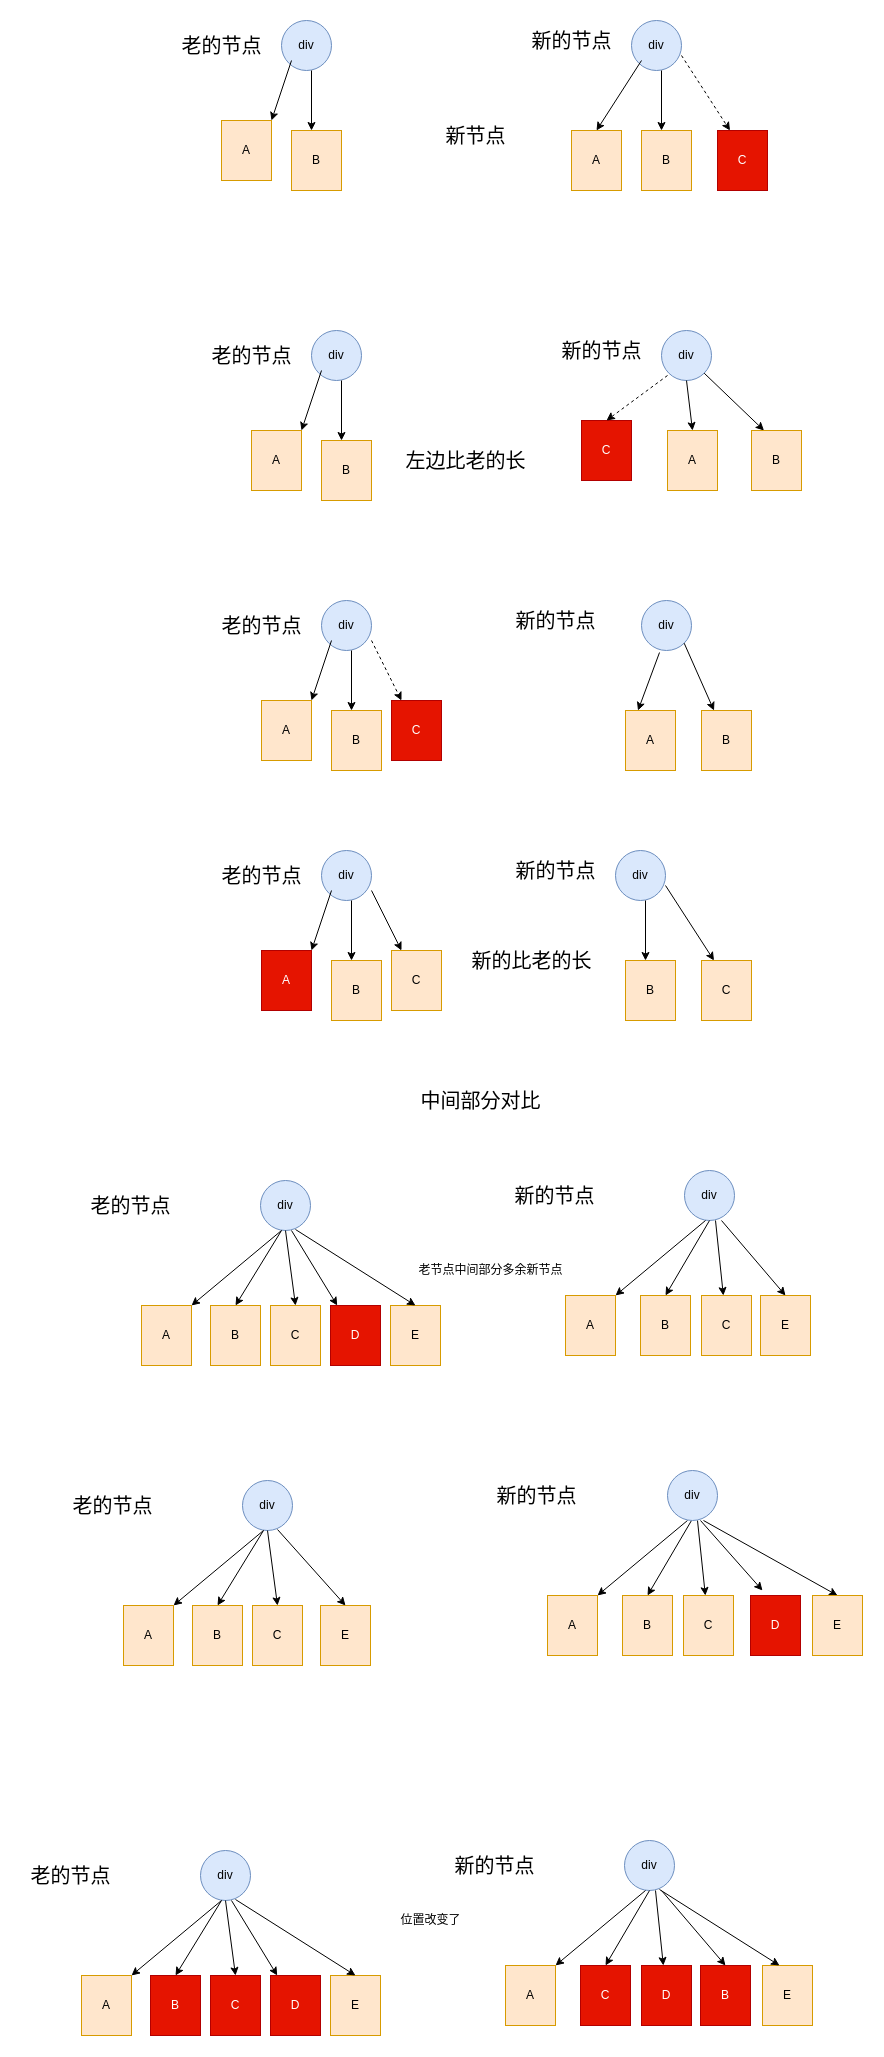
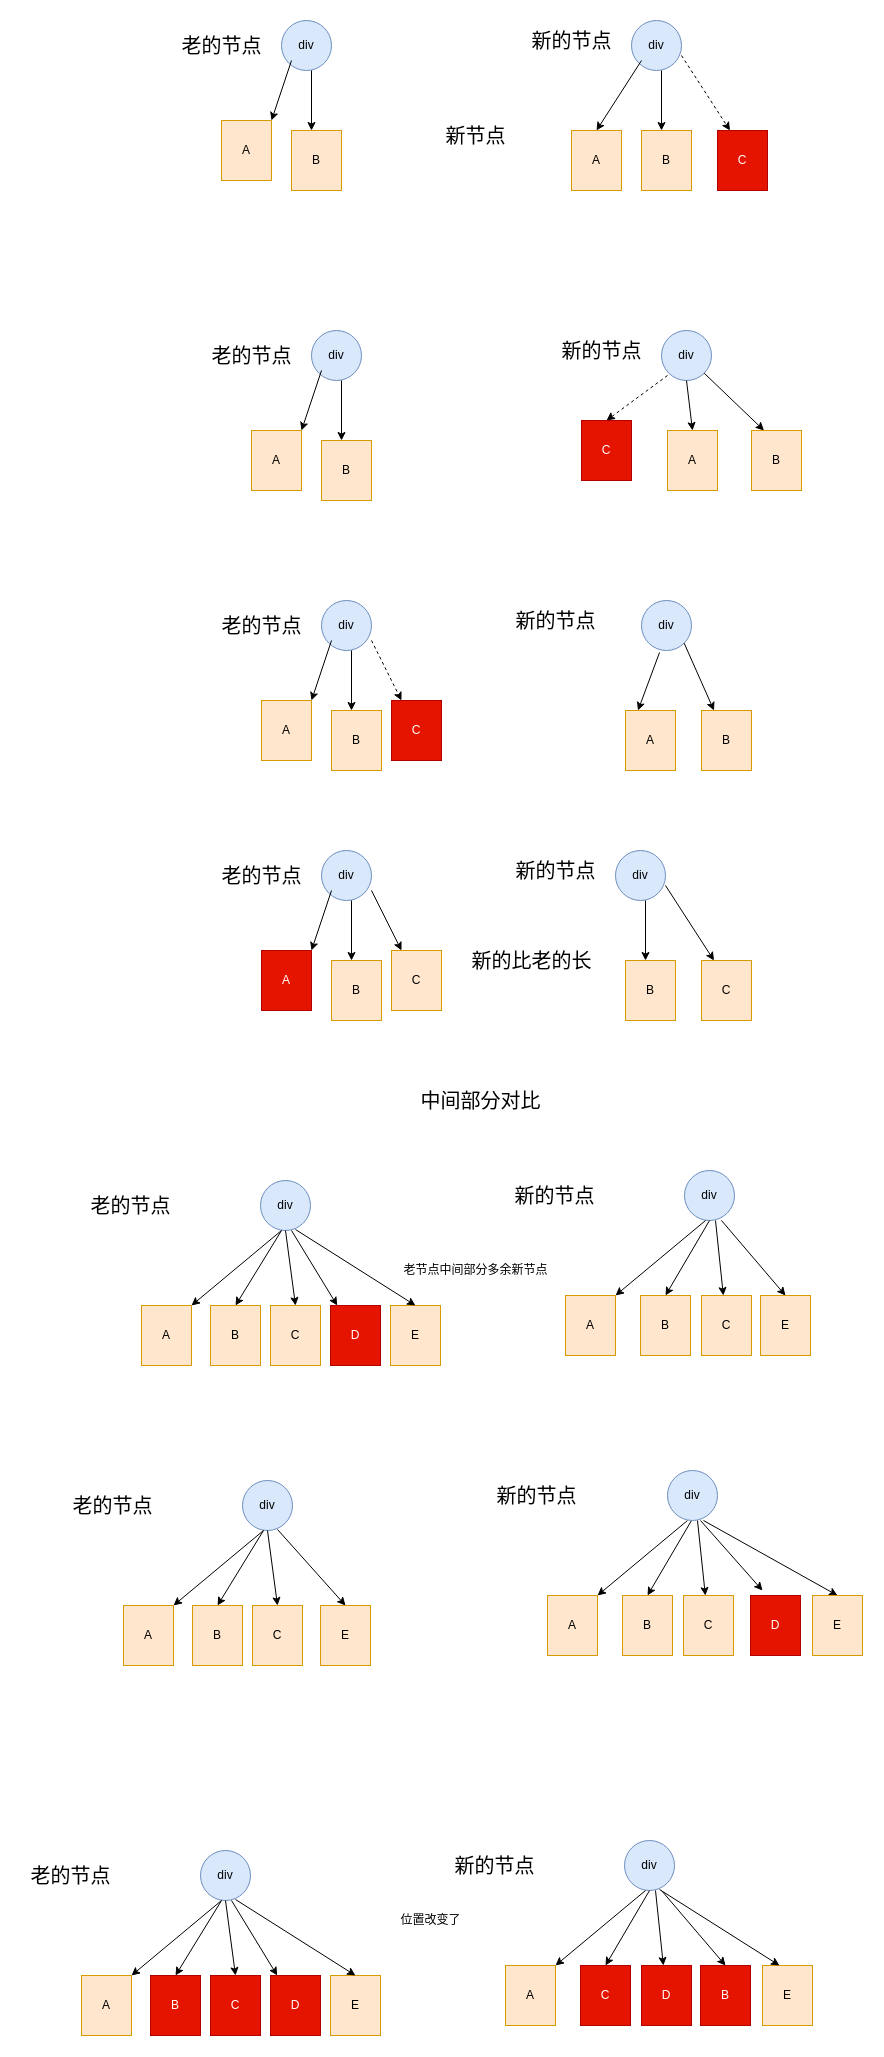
(466, 461) -> none
(491, 1271) -> (476, 1271)
